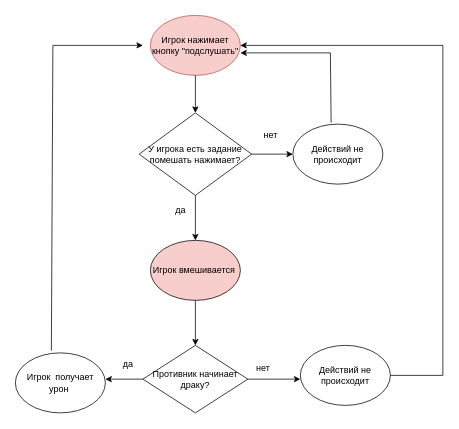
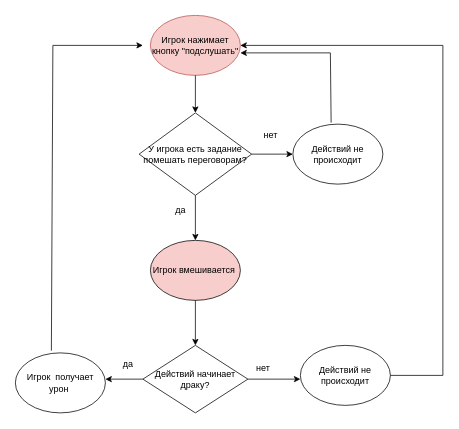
(195, 154) -> (195, 154)
(195, 379) -> (195, 379)
